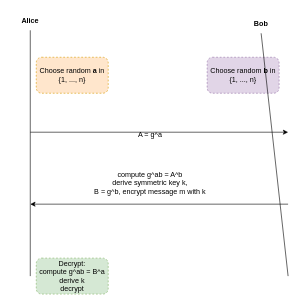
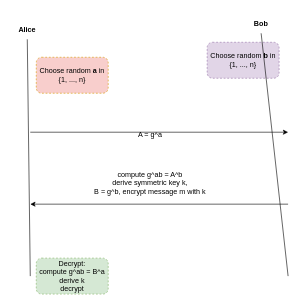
(30, 21) -> (27, 30)
(72, 75) -> (72, 75)
(243, 75) -> (243, 60)
